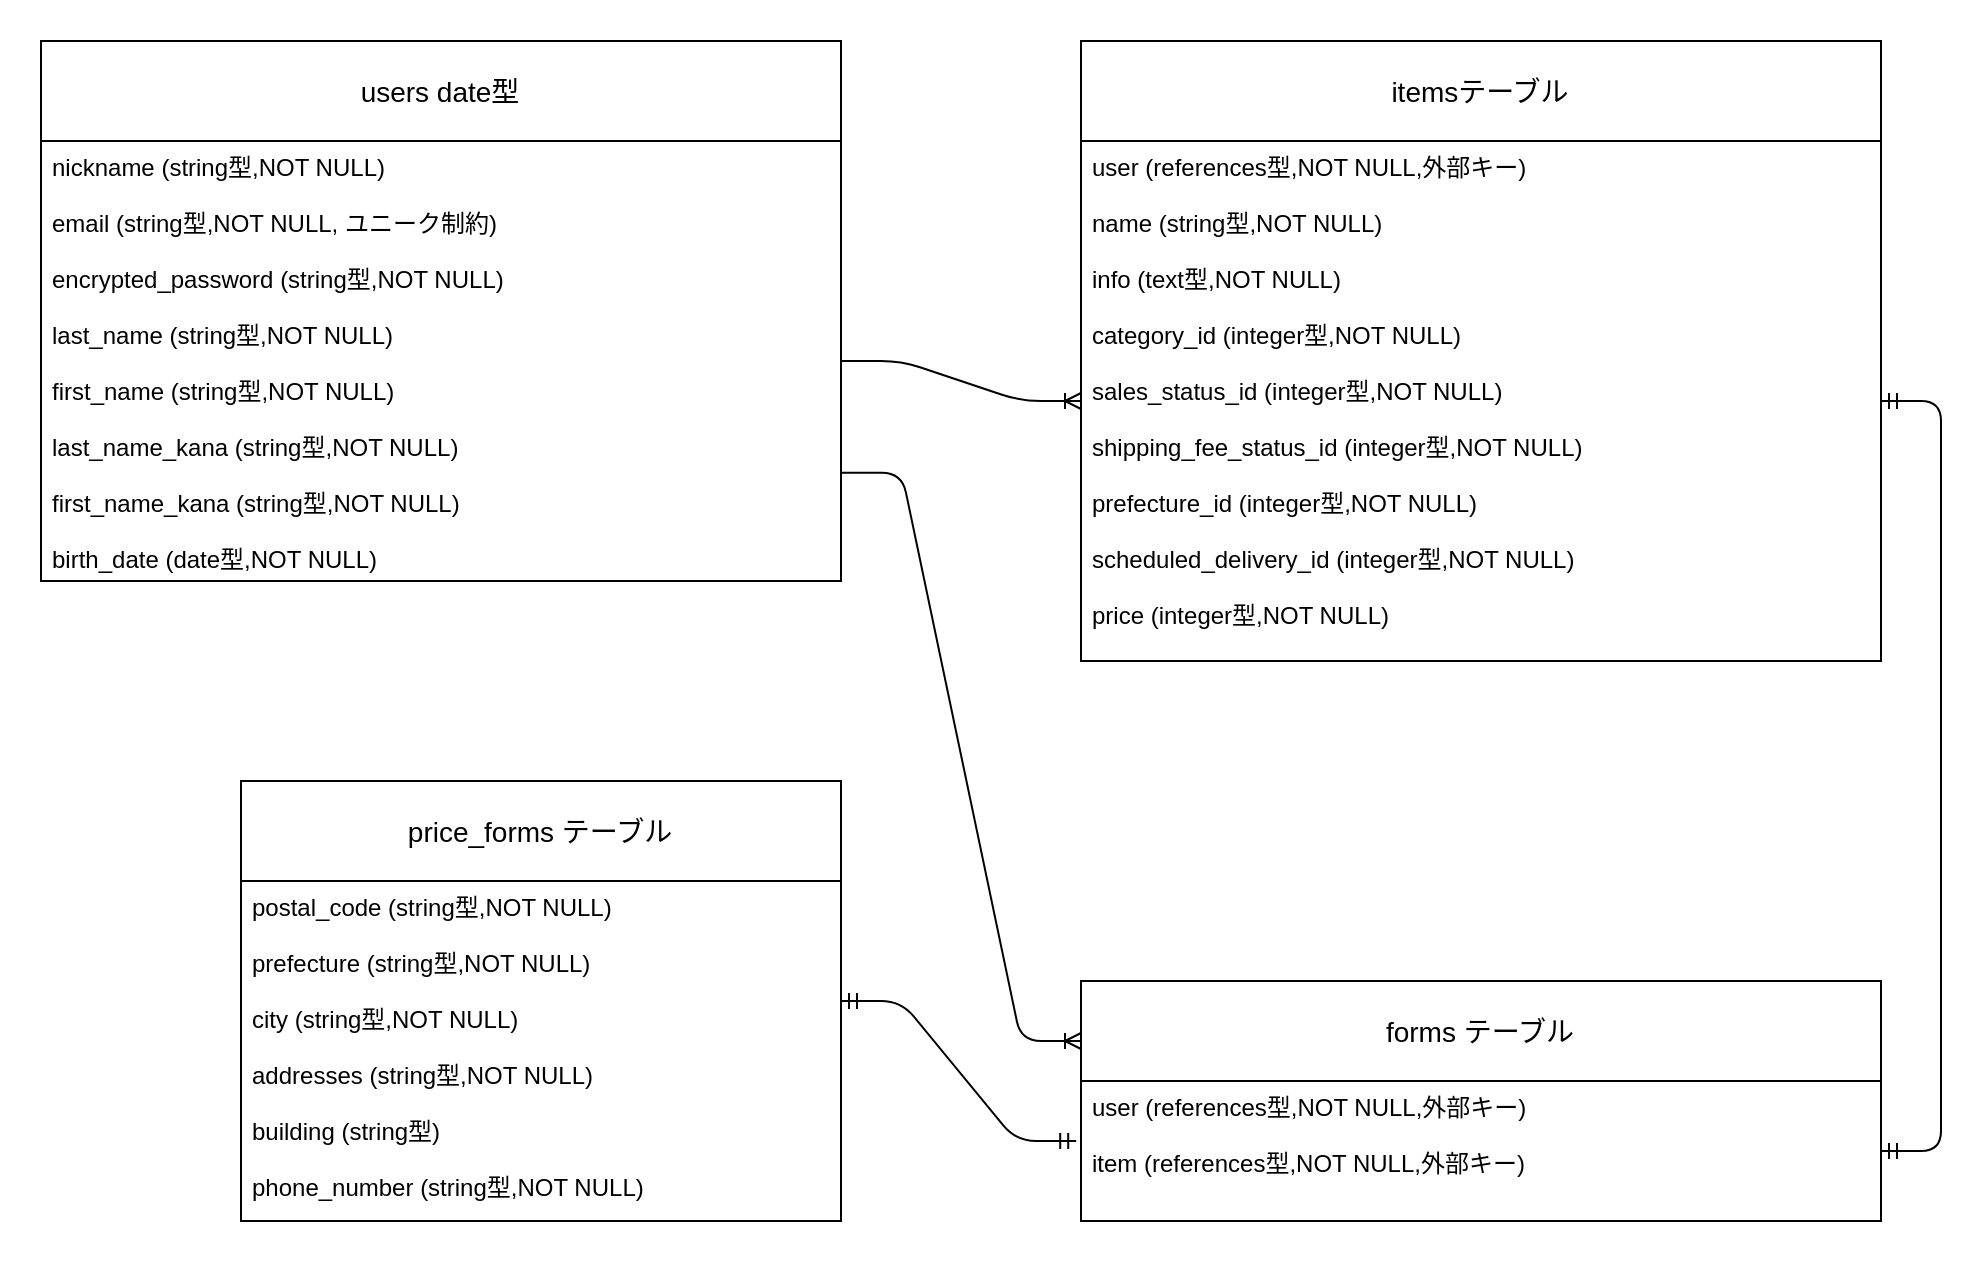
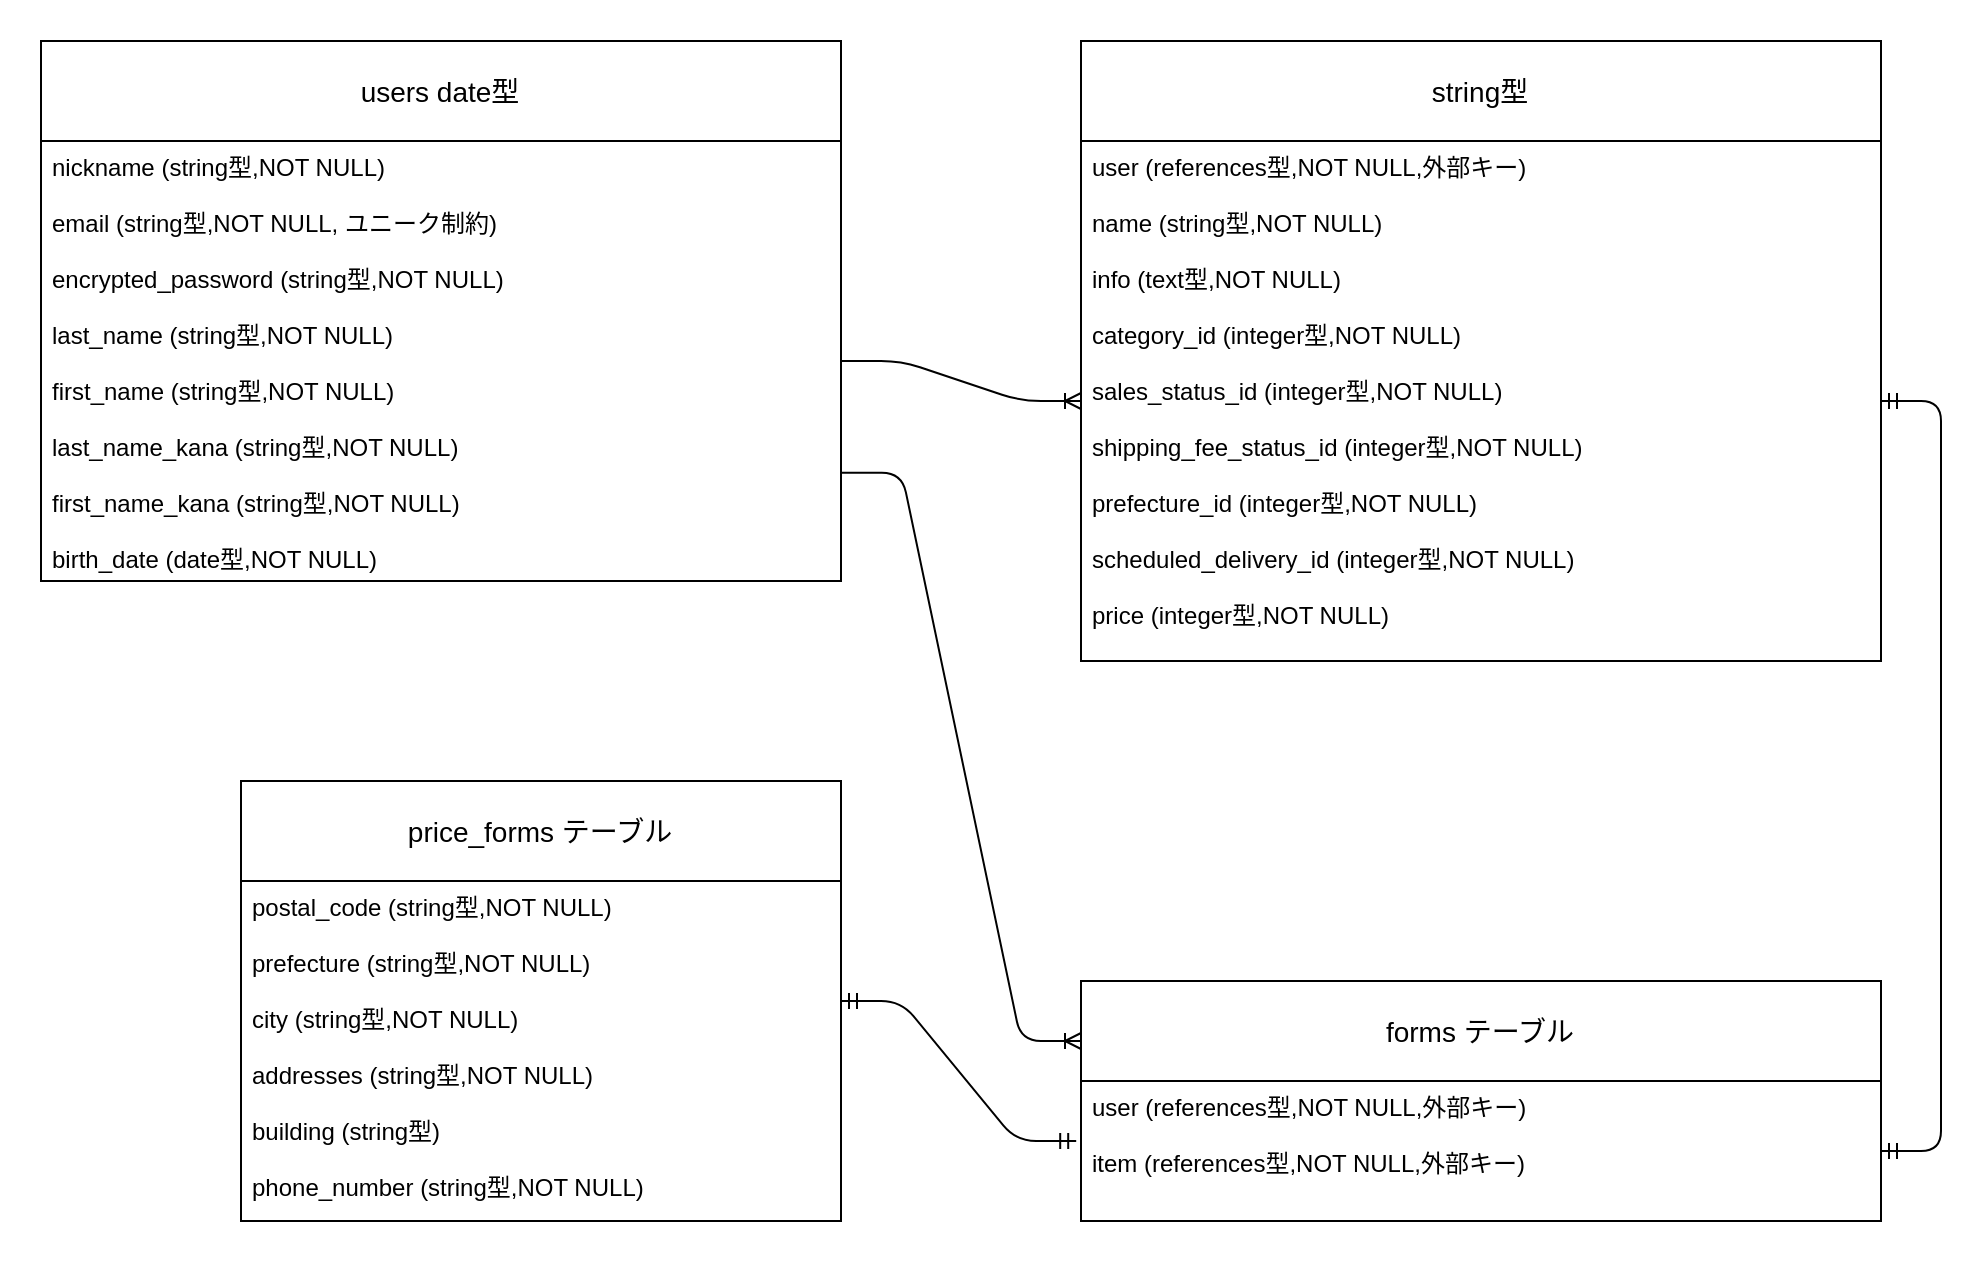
(1480, 93) -> (1480, 93)
